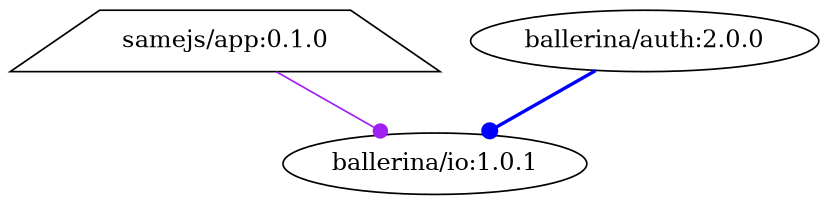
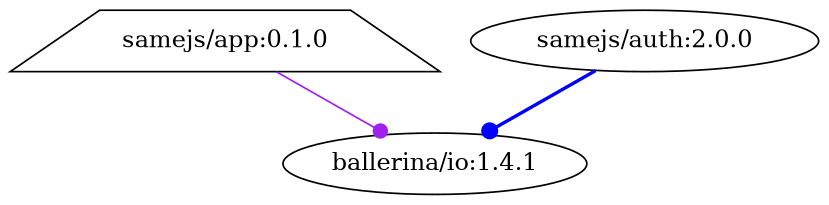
(645, 41) -> (645, 41)
(435, 164) -> (435, 164)
